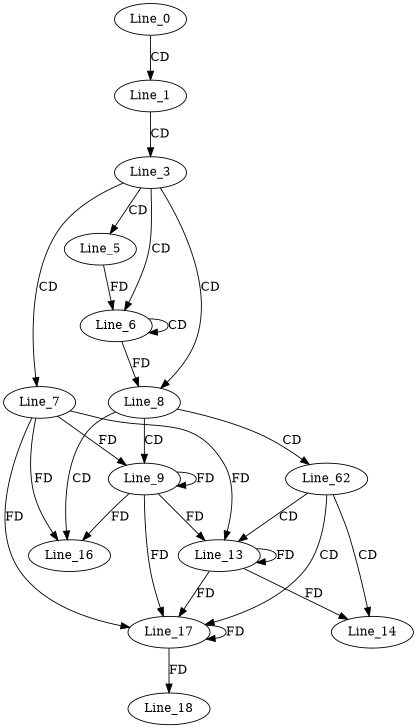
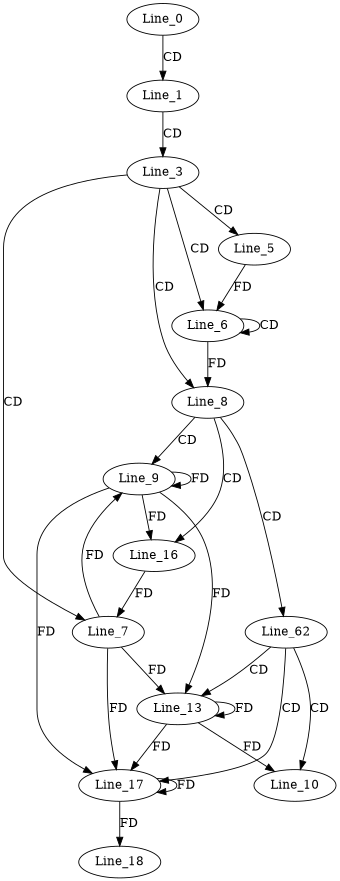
(31, 478) -> (133, 590)
(372, 632) -> (295, 785)
